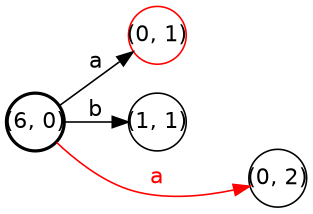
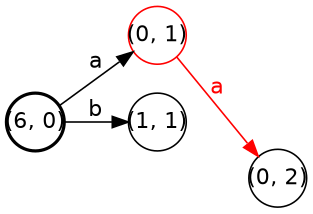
(138, 192) -> (212, 100)
